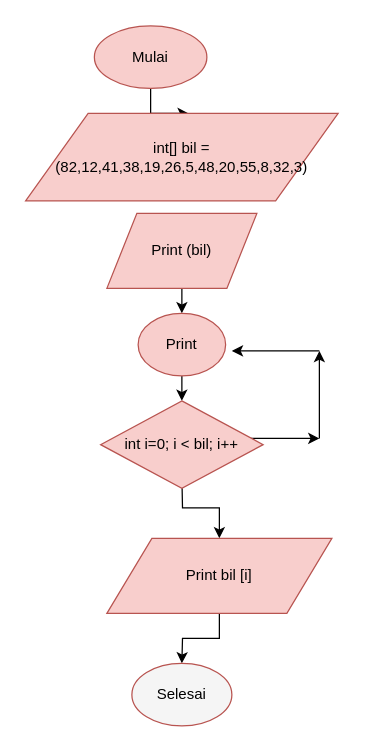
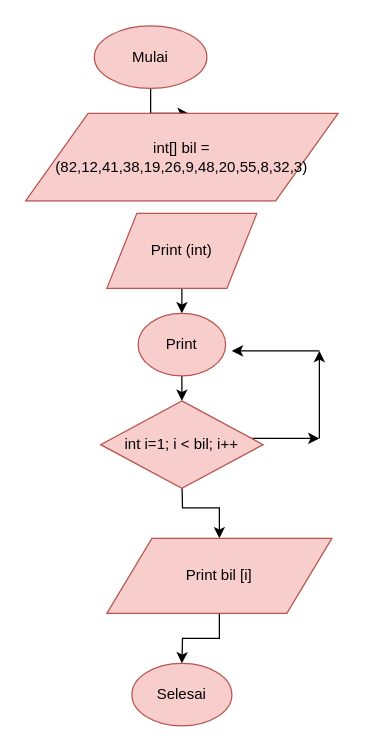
(182, 157) -> (182, 157)
(182, 251) -> (182, 251)
(182, 444) -> (182, 444)
(182, 694) -> (182, 694)
